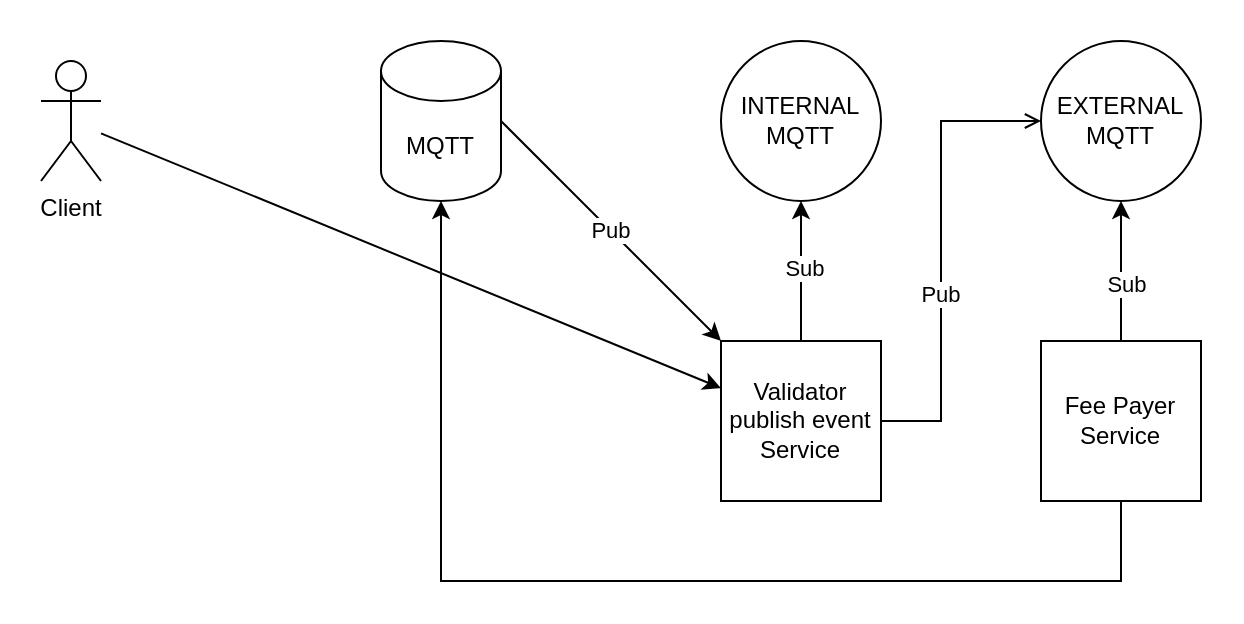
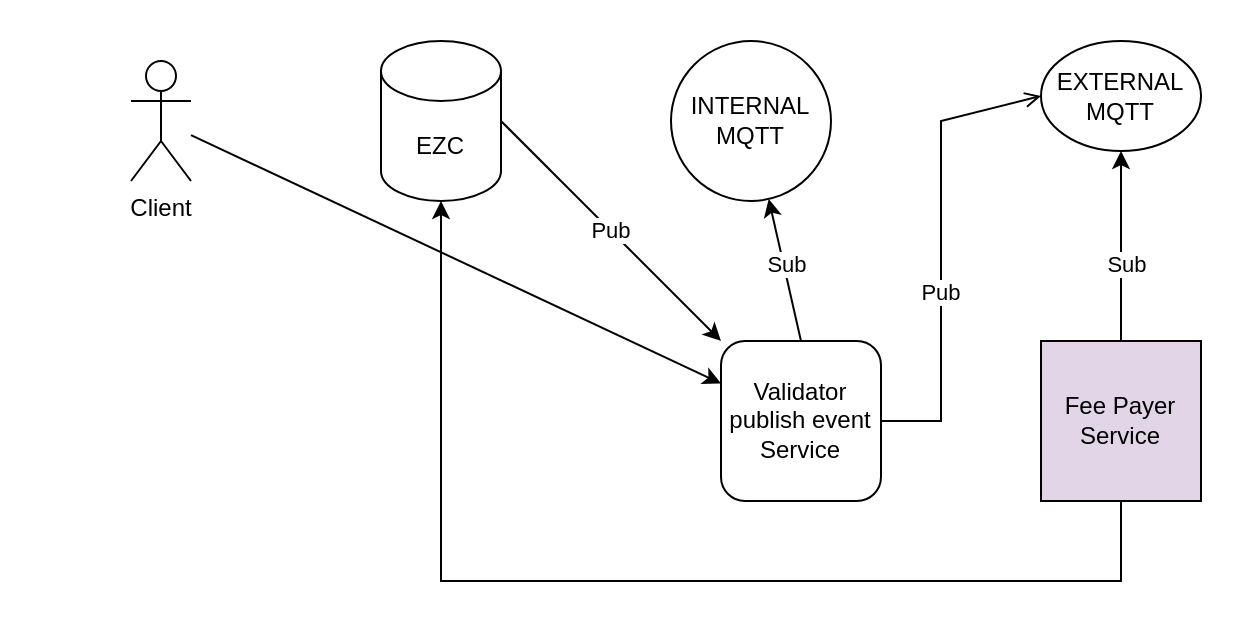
(71, 121) -> (161, 121)
(801, 121) -> (751, 121)
(1121, 121) -> (1121, 96)
(441, 147) -> (441, 147)
(801, 421) -> (801, 421)
(1121, 421) -> (1121, 421)
